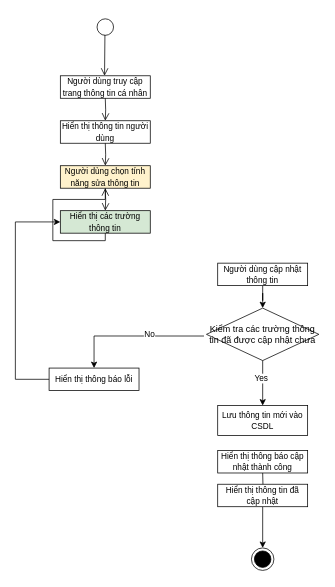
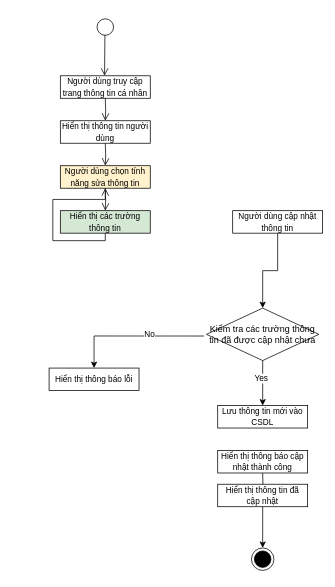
(263, 274) -> (278, 222)
(15, 316) -> none
(263, 420) -> (263, 417)
